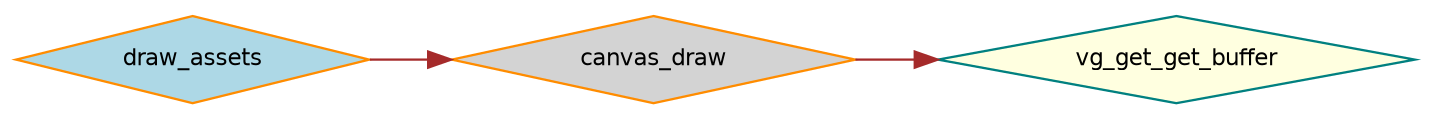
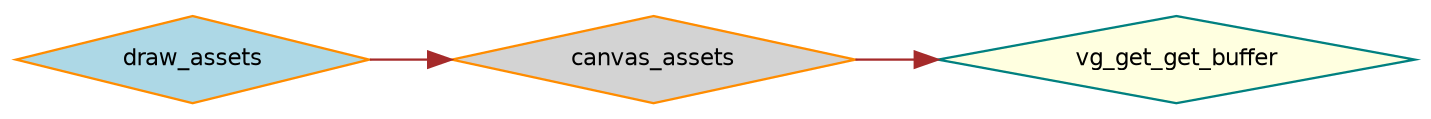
(654, 60) -> (654, 60)
